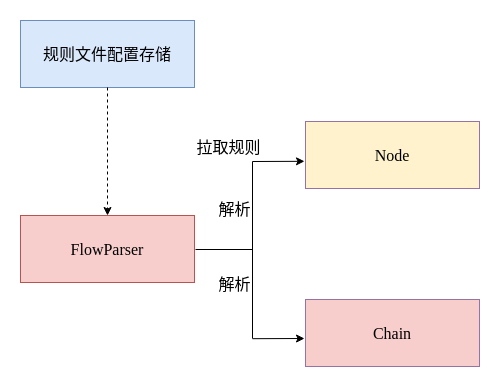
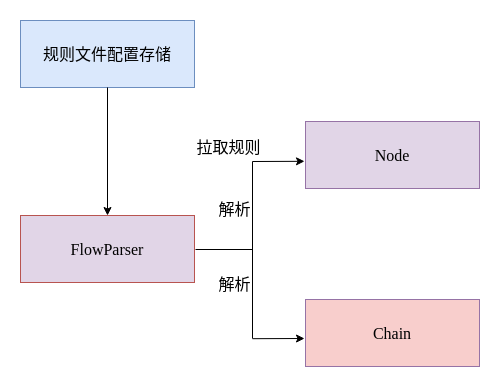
(108, 148) -> (108, 148)
(393, 155) -> (393, 155)
(108, 249) -> (108, 249)
